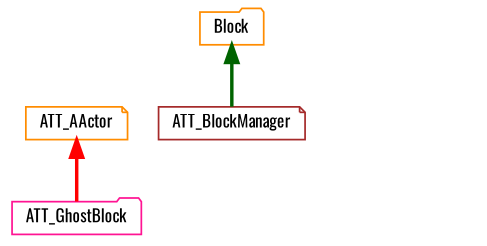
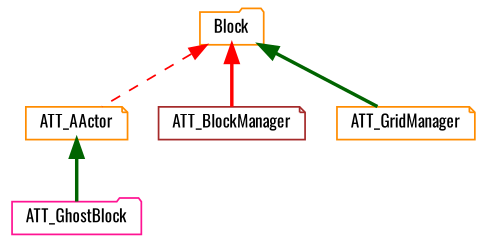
none -> (147, 80)
(232, 85) -> (232, 85)
none -> (406, 123)
(77, 179) -> (77, 179)
